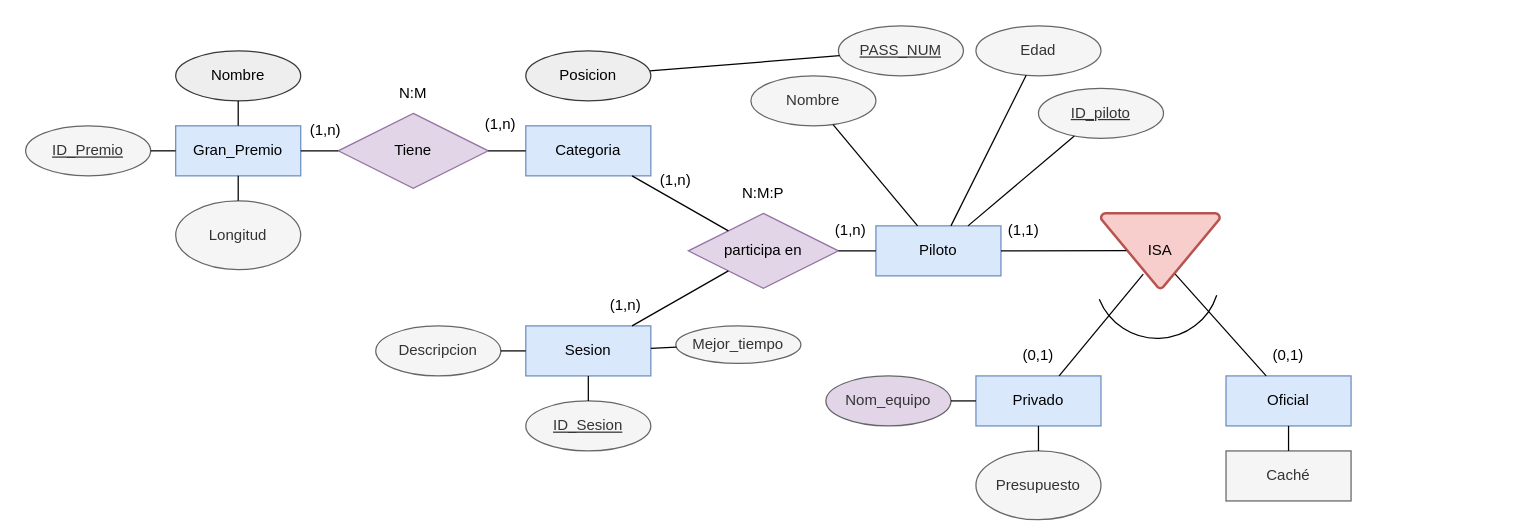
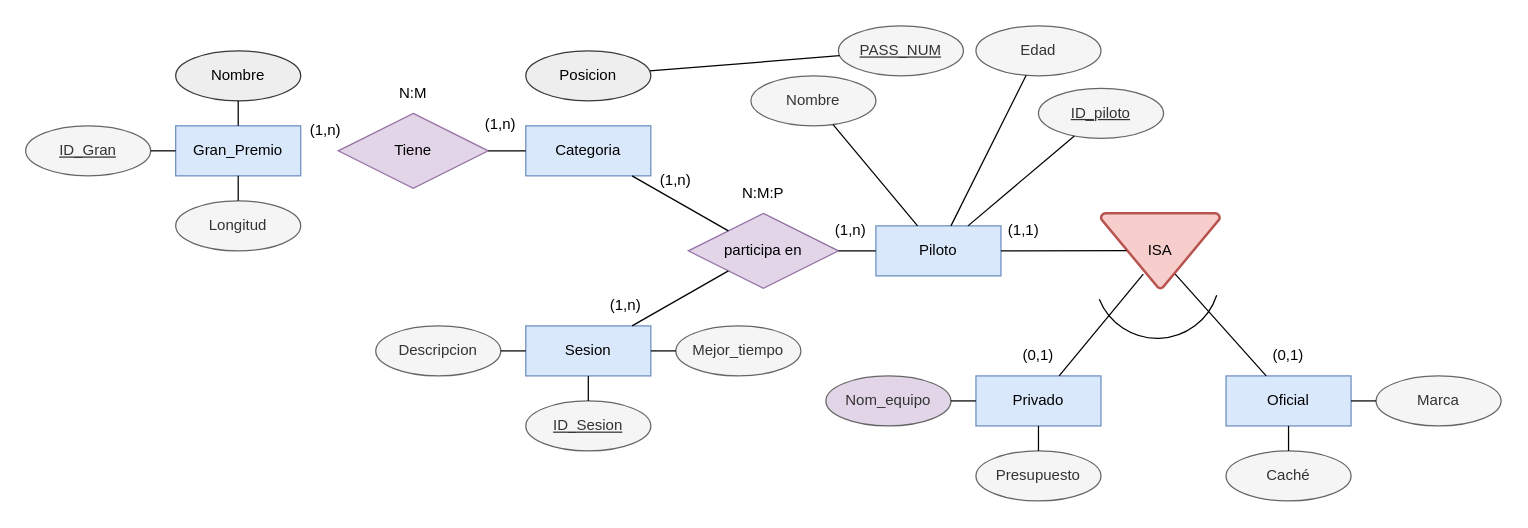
(88, 151) -> (88, 151)
(319, 151) -> none
(238, 235) -> (238, 226)
(738, 344) -> (738, 351)
none -> (1364, 401)
none -> (1438, 401)
(1288, 476) -> (1288, 476)
(1038, 485) -> (1038, 476)
